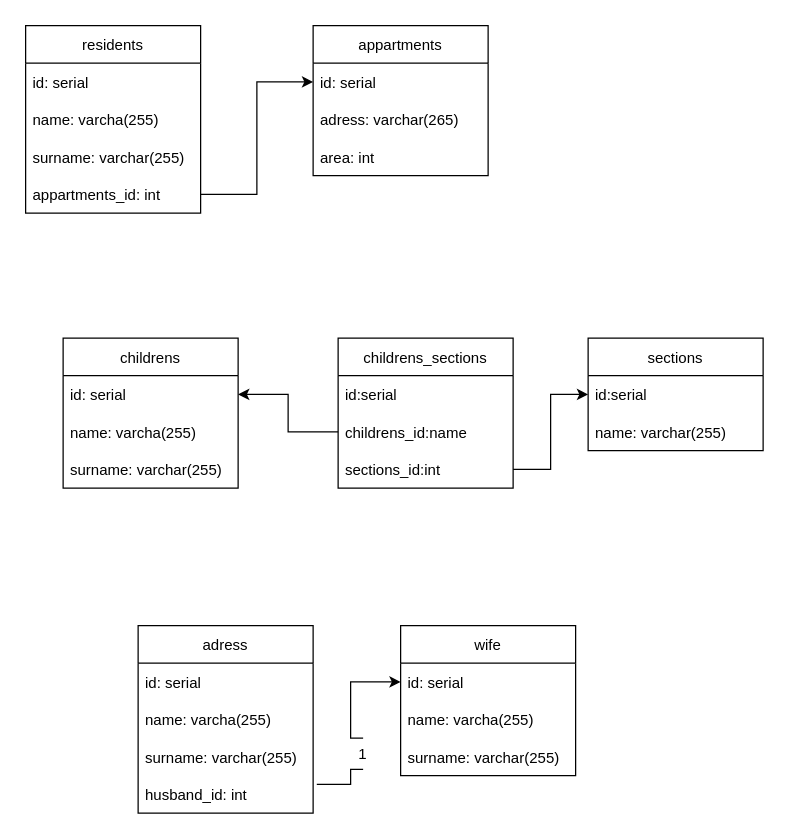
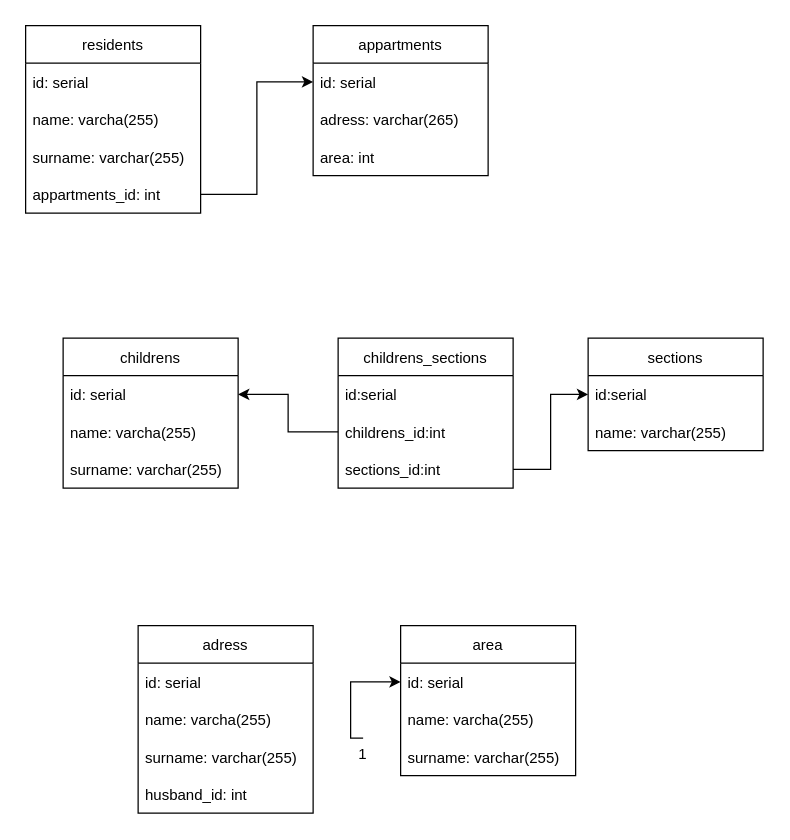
(409, 433) -> (402, 433)
(488, 645) -> (488, 645)
(348, 784) -> none
